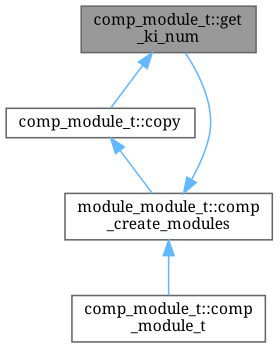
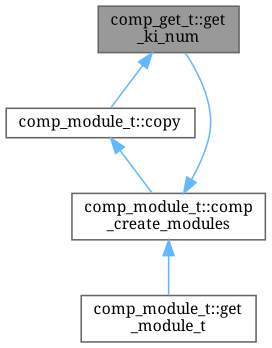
(169, 29) -> (169, 29)
(169, 217) -> (169, 217)
(169, 319) -> (169, 319)
